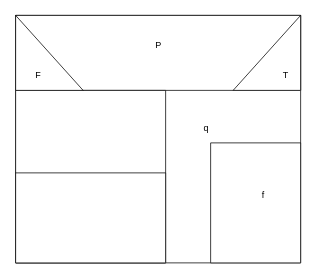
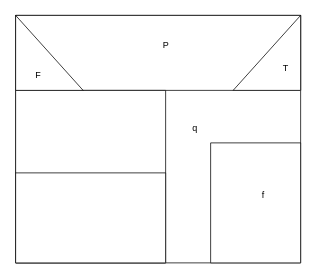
(158, 45) -> (165, 45)
(285, 75) -> (285, 68)
(206, 128) -> (195, 128)
